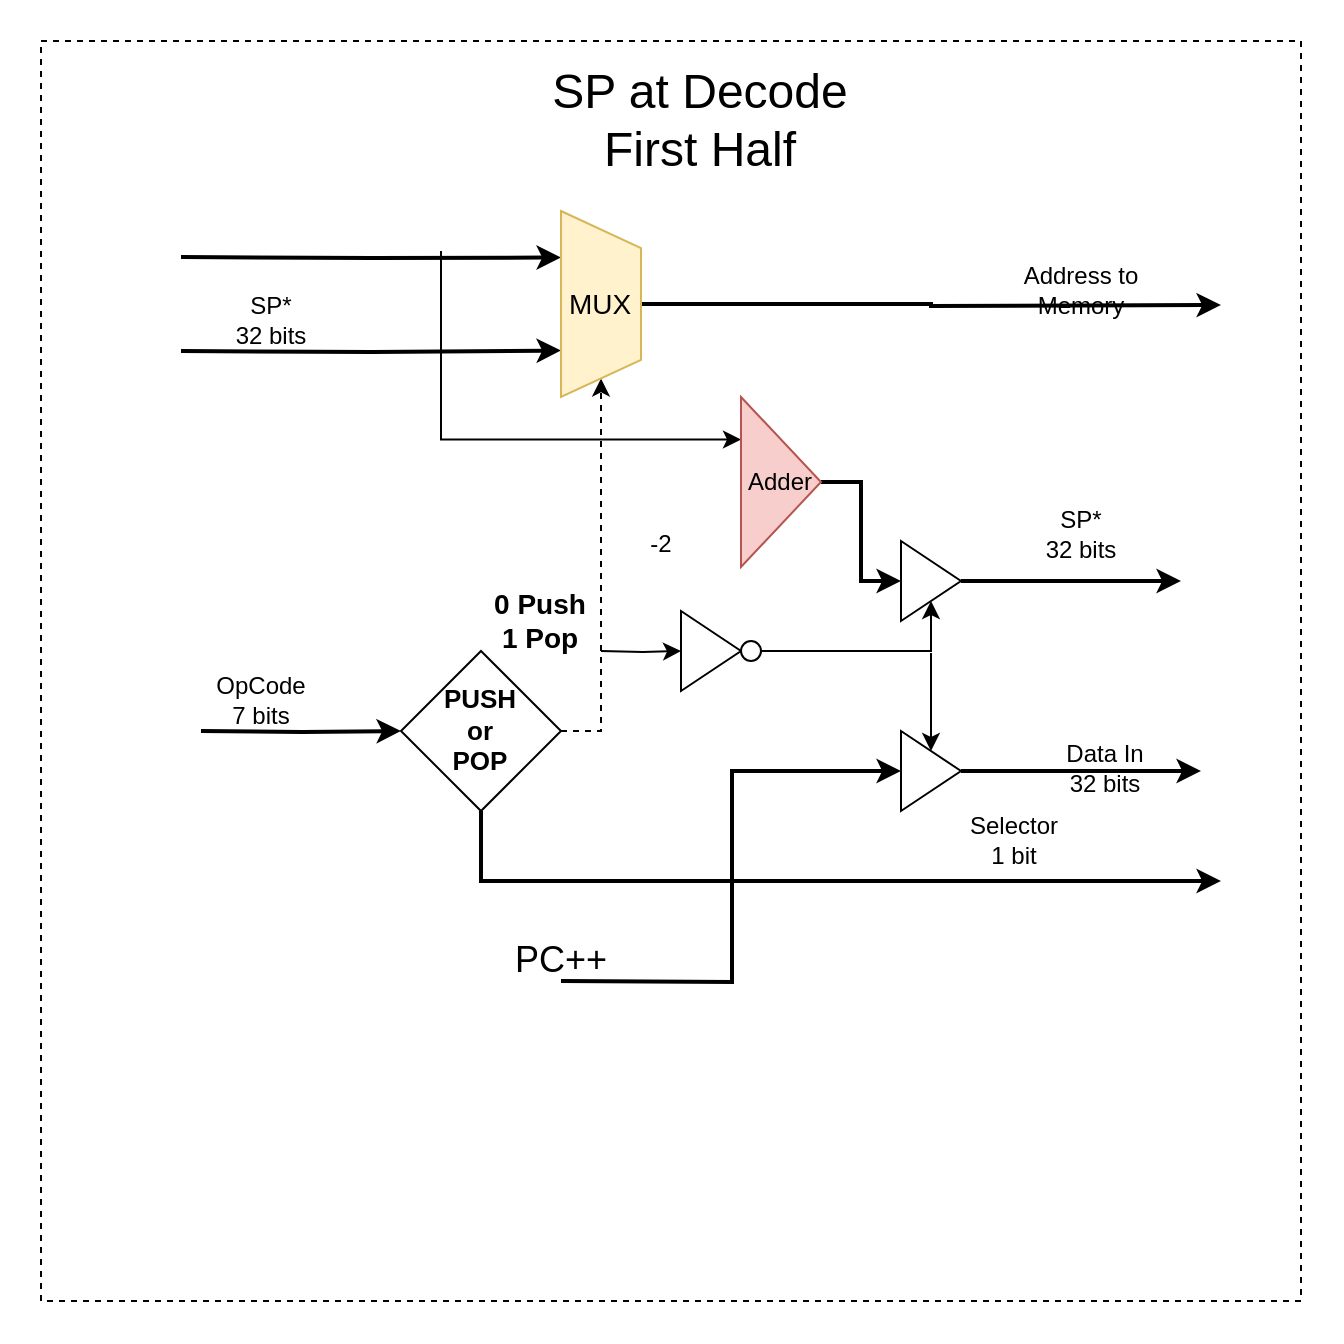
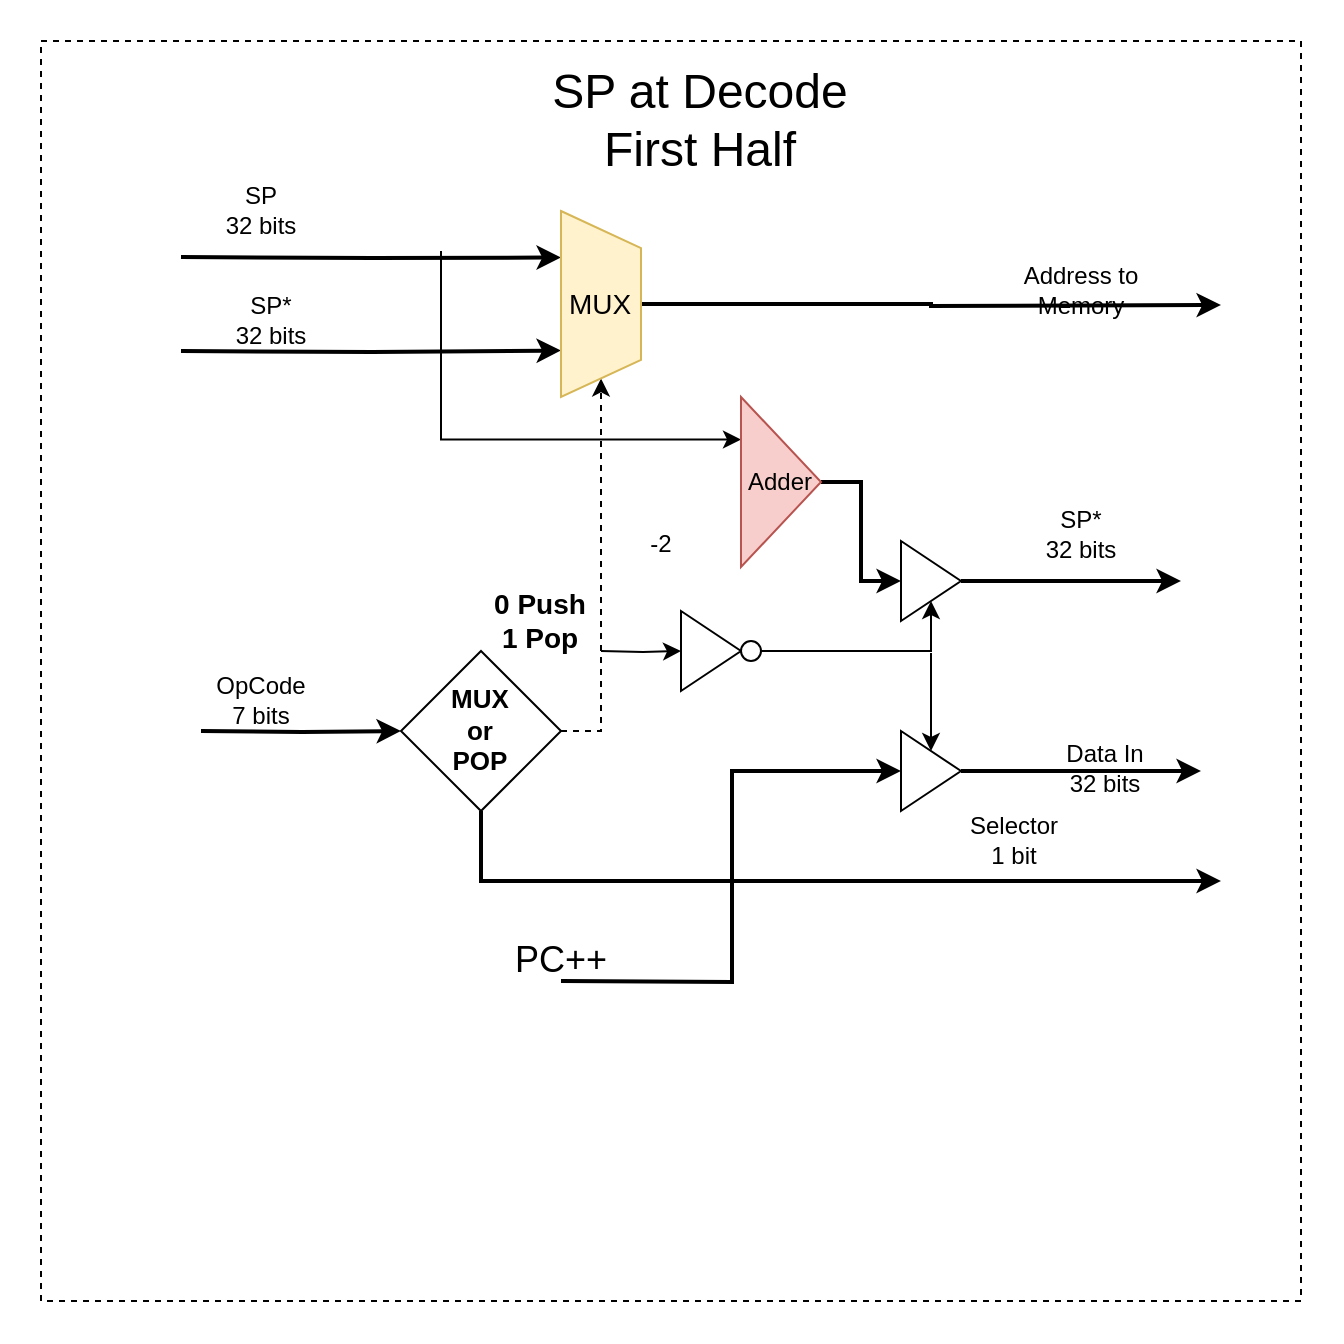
none -> (261, 211)
(481, 731) -> (481, 731)
